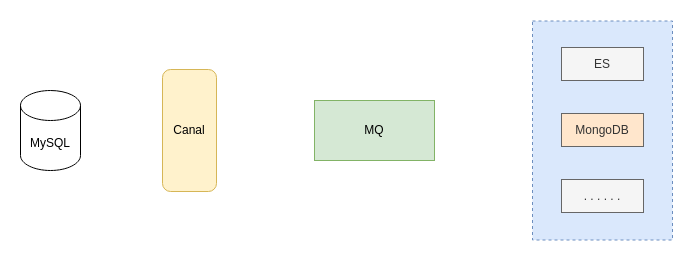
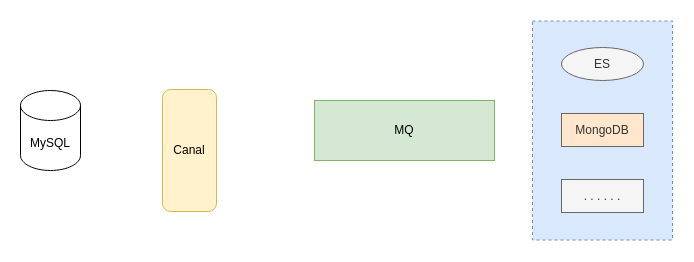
(603, 64) -> (603, 64)
(190, 131) -> (190, 151)
(375, 131) -> (405, 131)
